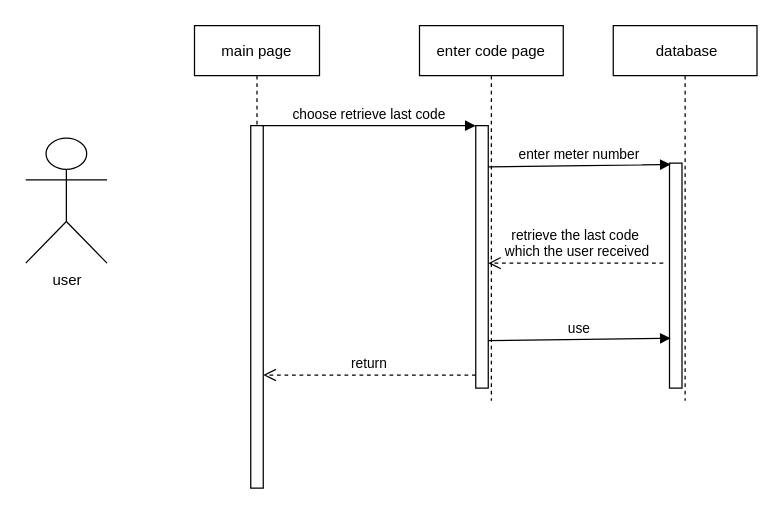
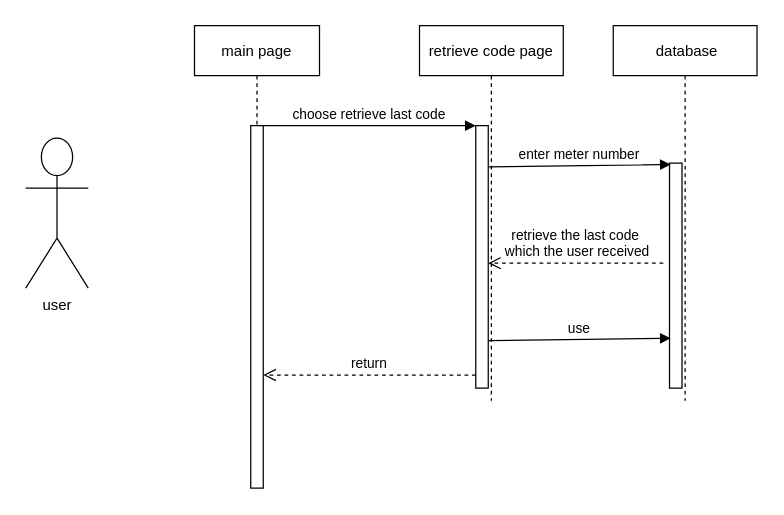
(491, 51) -> (491, 51)
(66, 201) -> (57, 213)
